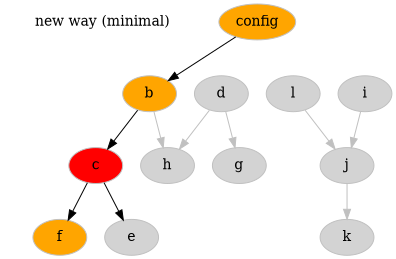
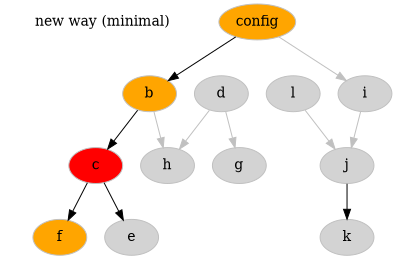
none -> (308, 56)
(347, 197) -> (347, 197)
